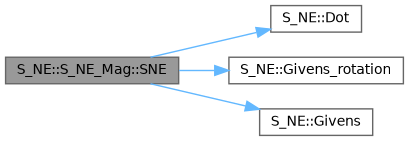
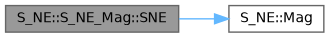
(316, 19) -> none
(316, 70) -> none
(316, 122) -> (276, 19)
